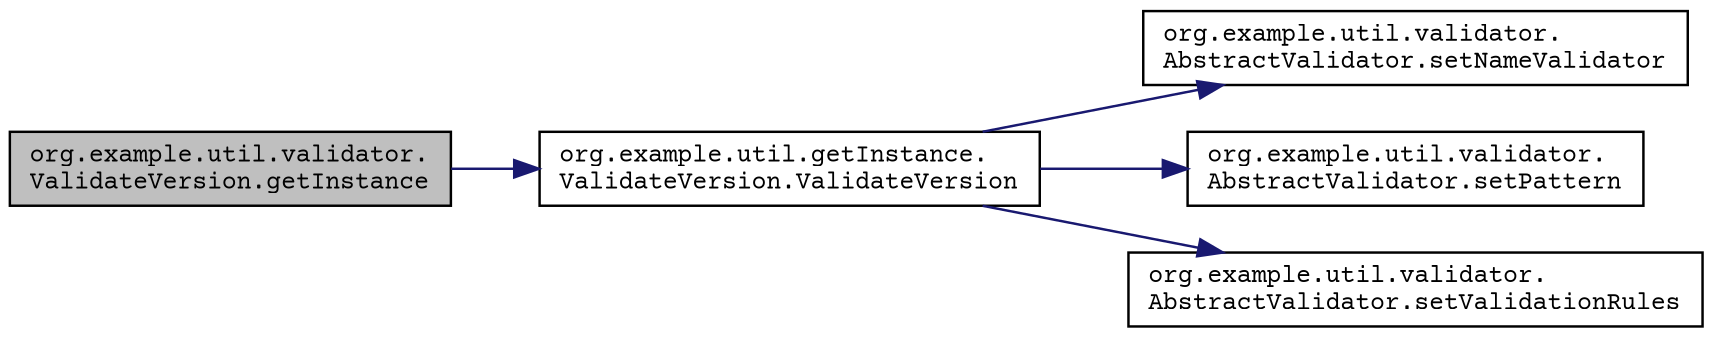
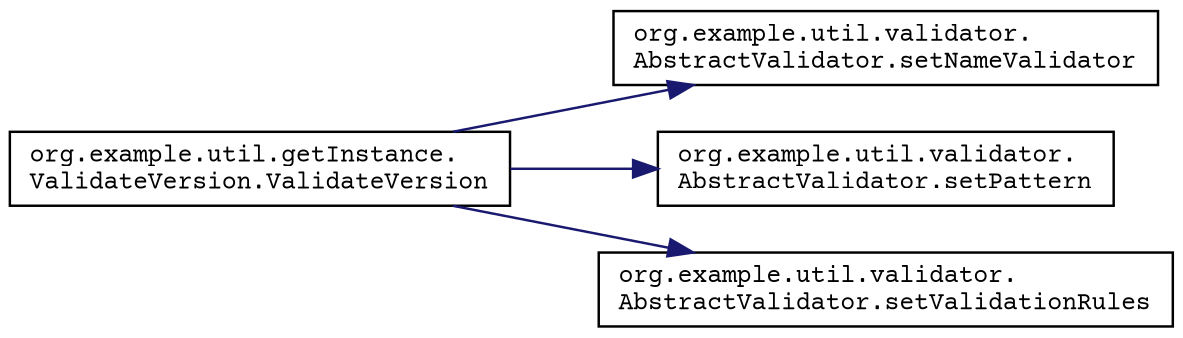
(230, 169) -> none
